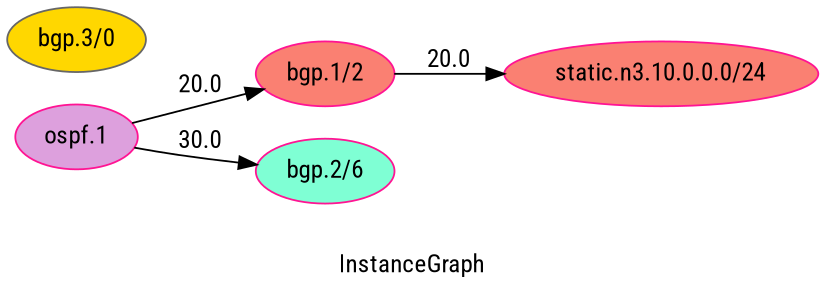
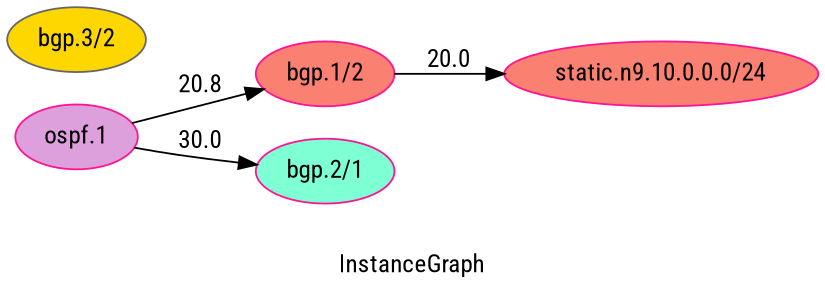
(77, 40) -> (77, 40)
(661, 74) -> (661, 74)
(201, 86) -> (201, 86)
(325, 171) -> (325, 171)
